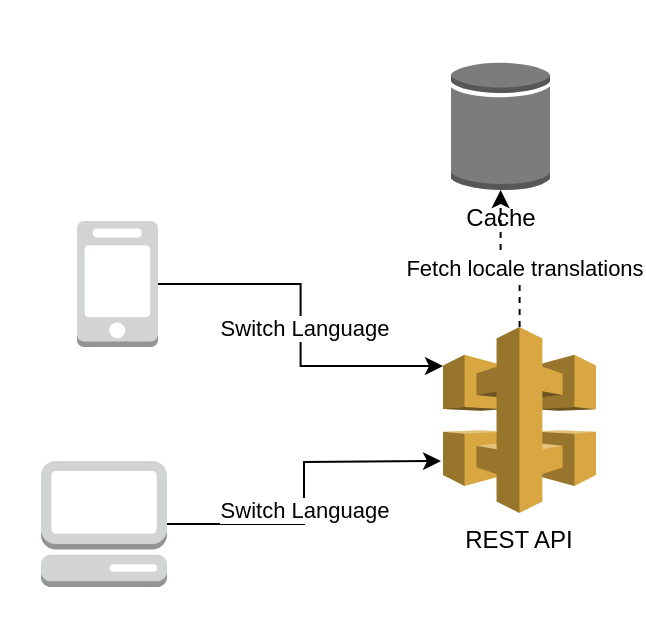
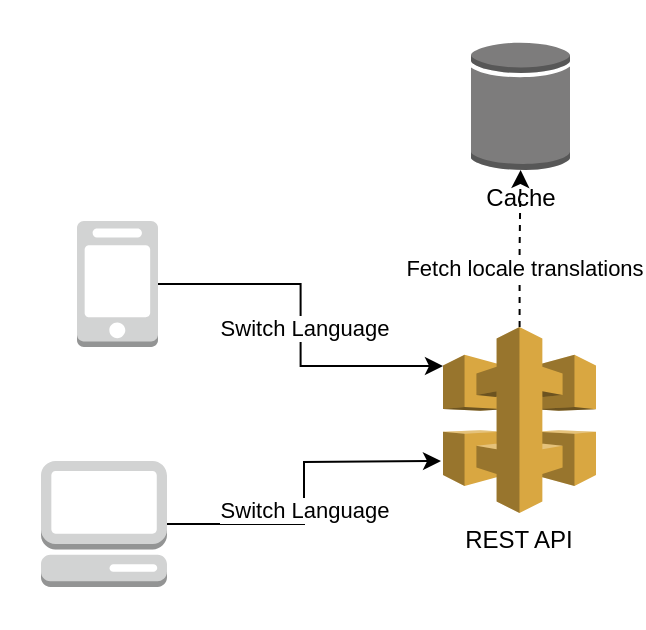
(501, 126) -> (521, 106)
